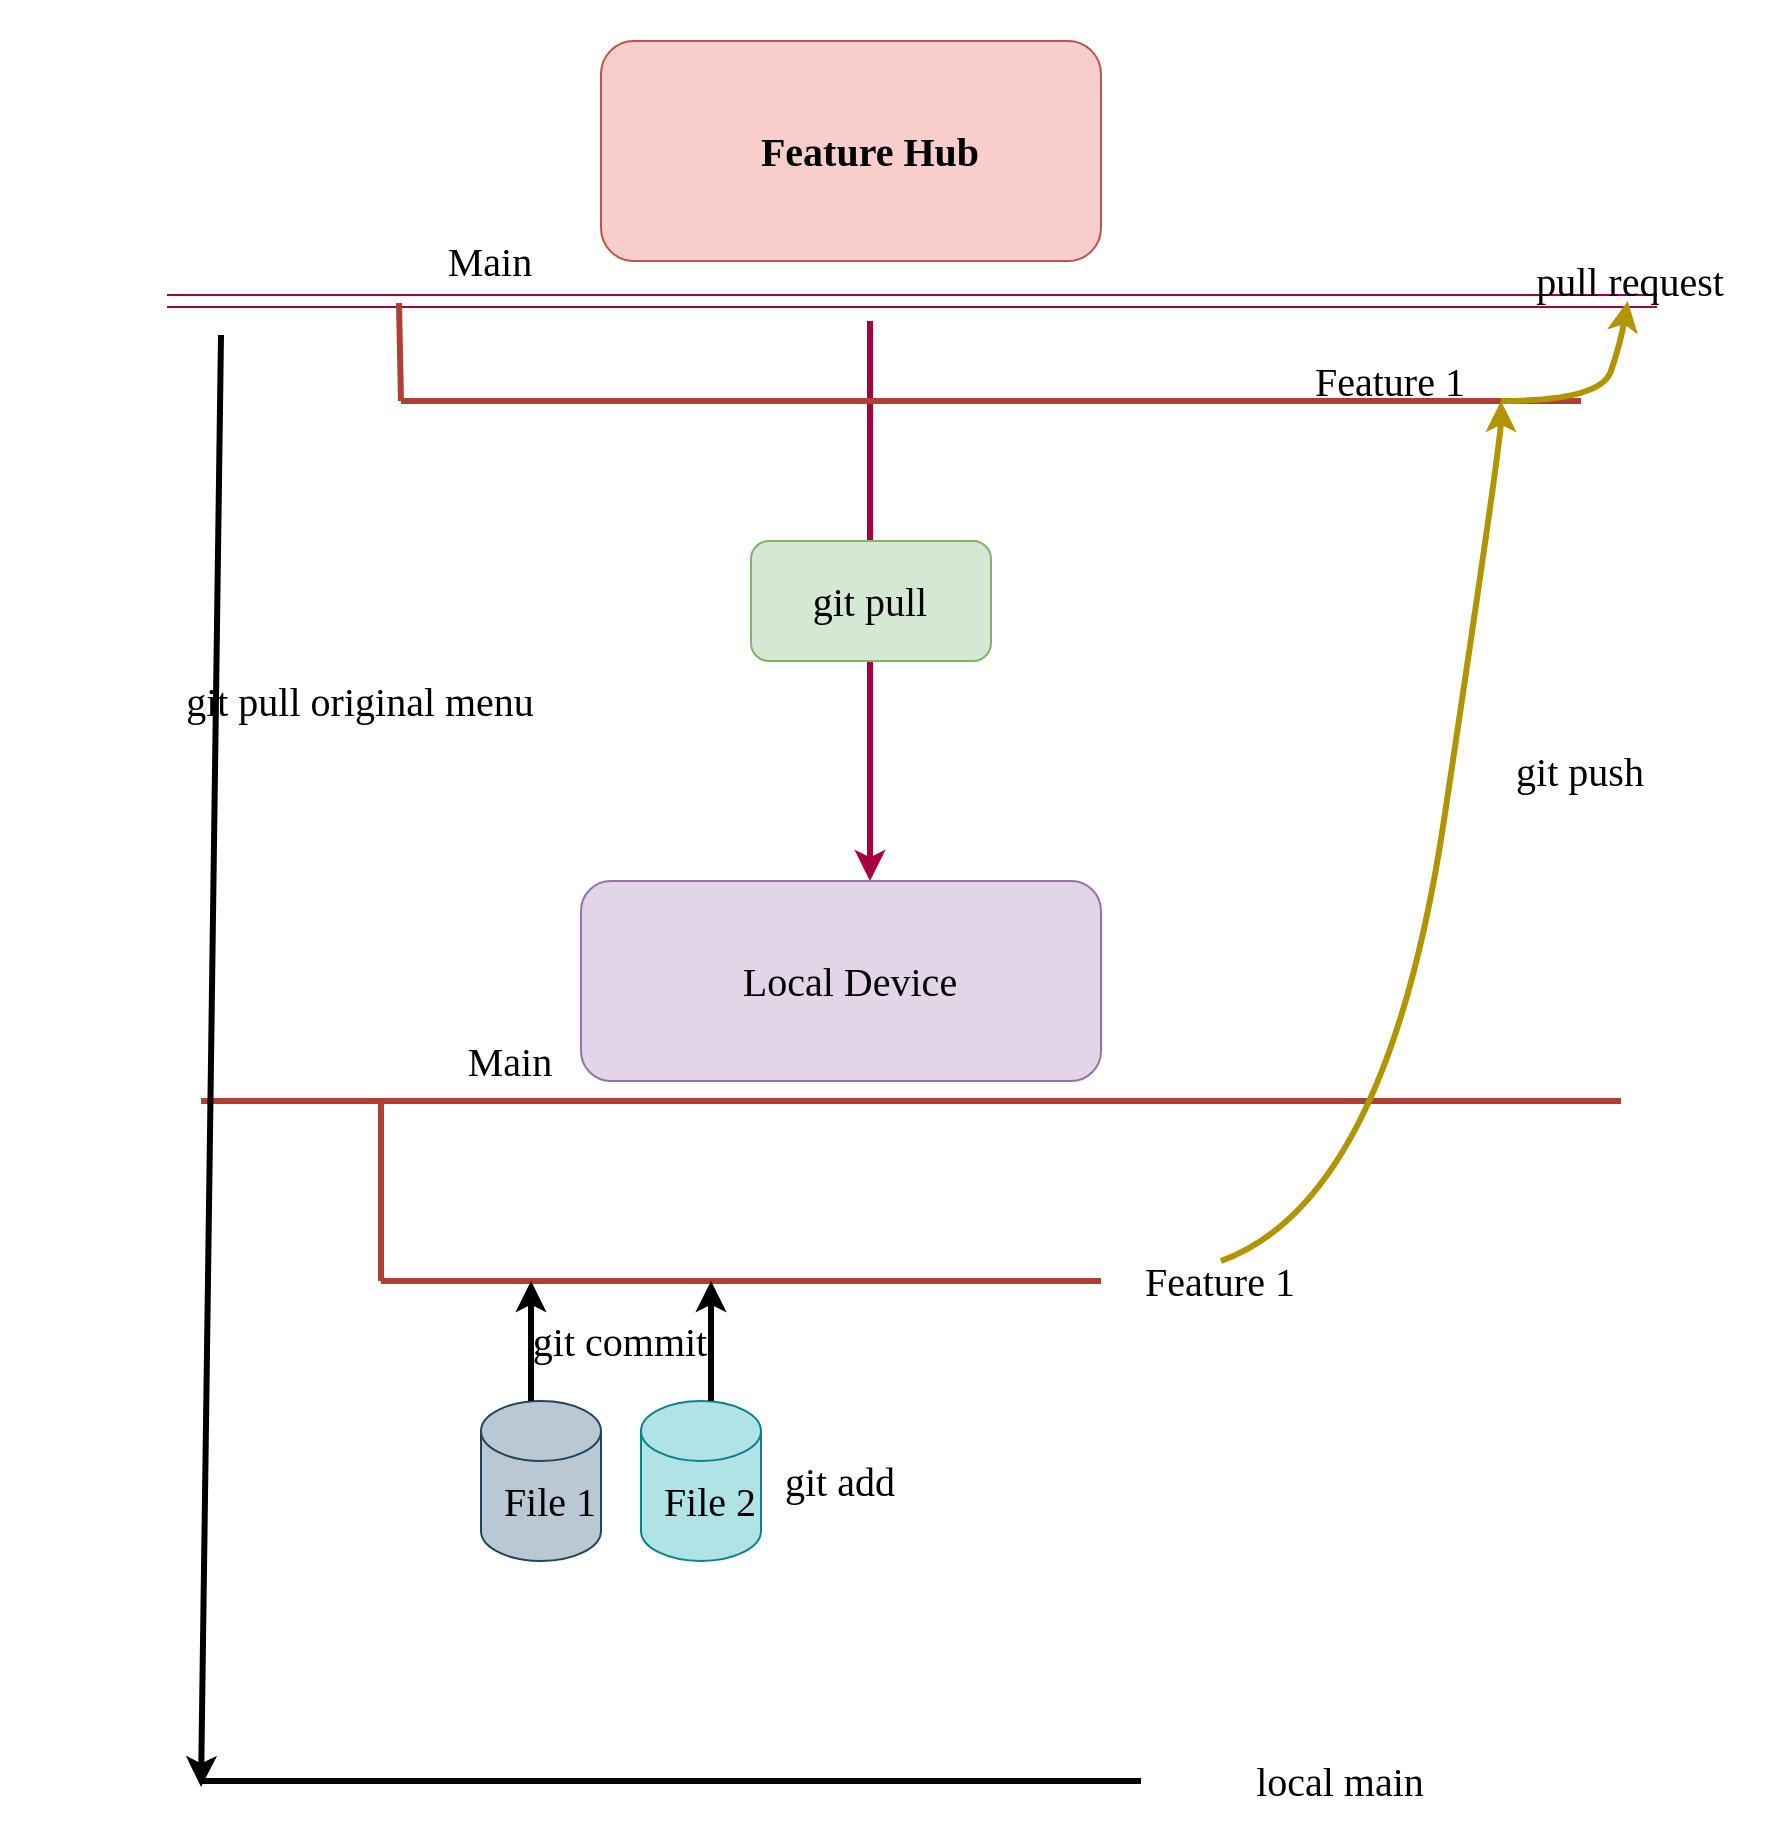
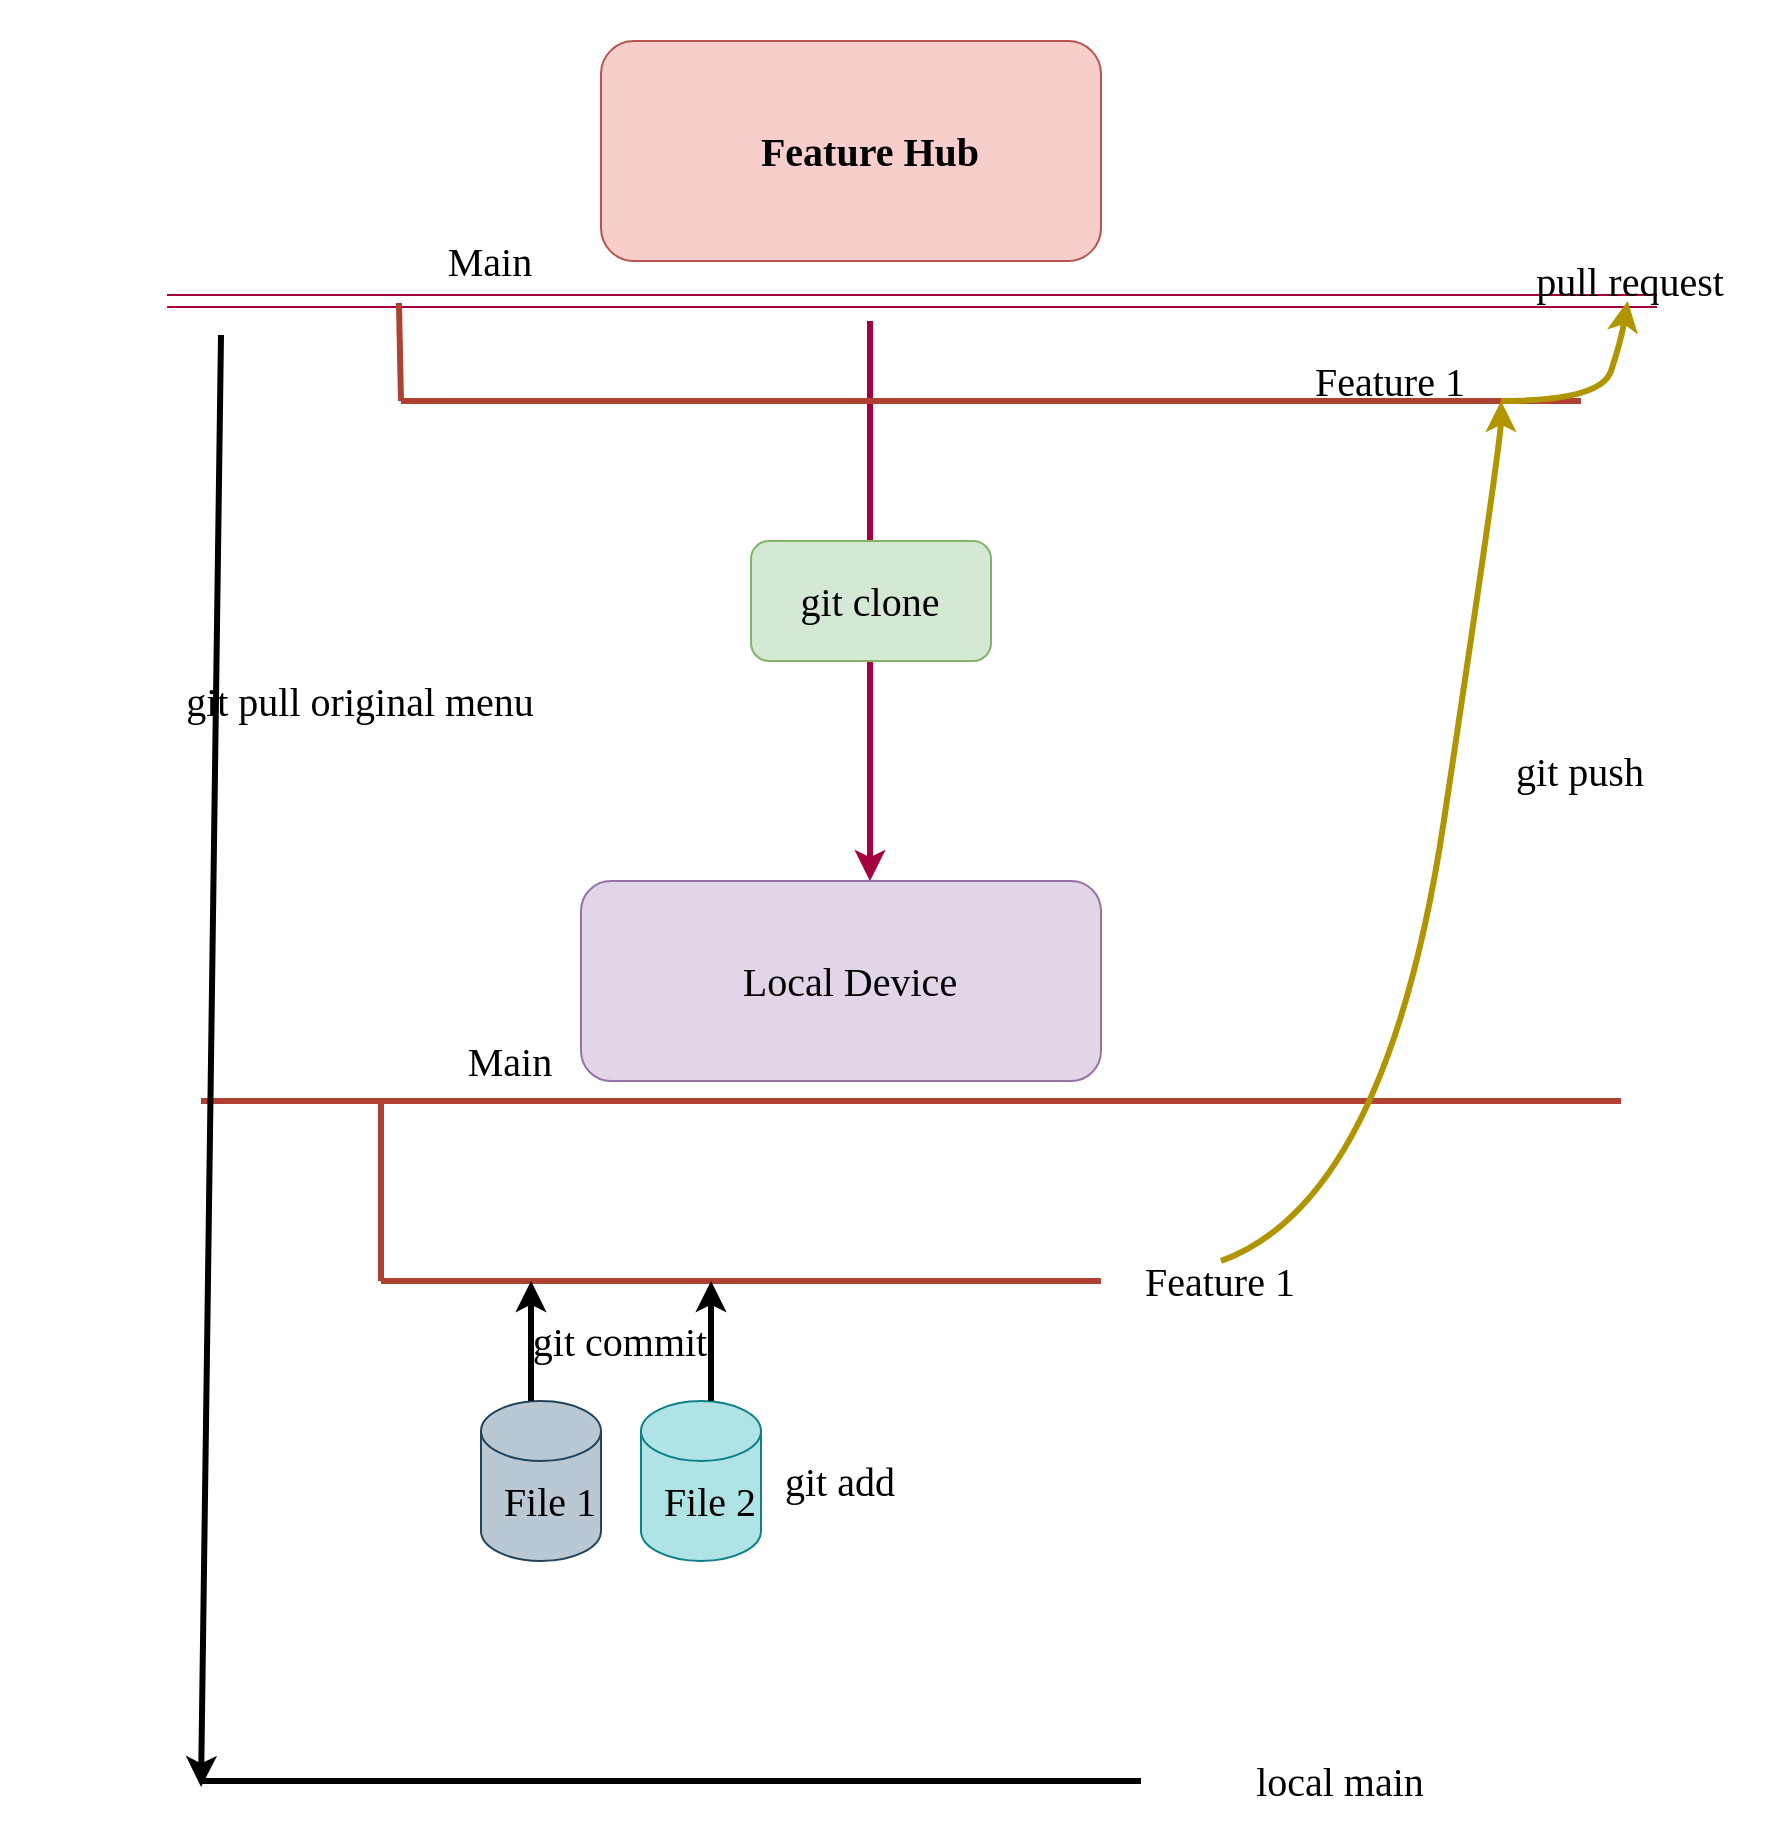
(871, 601) -> (871, 601)
